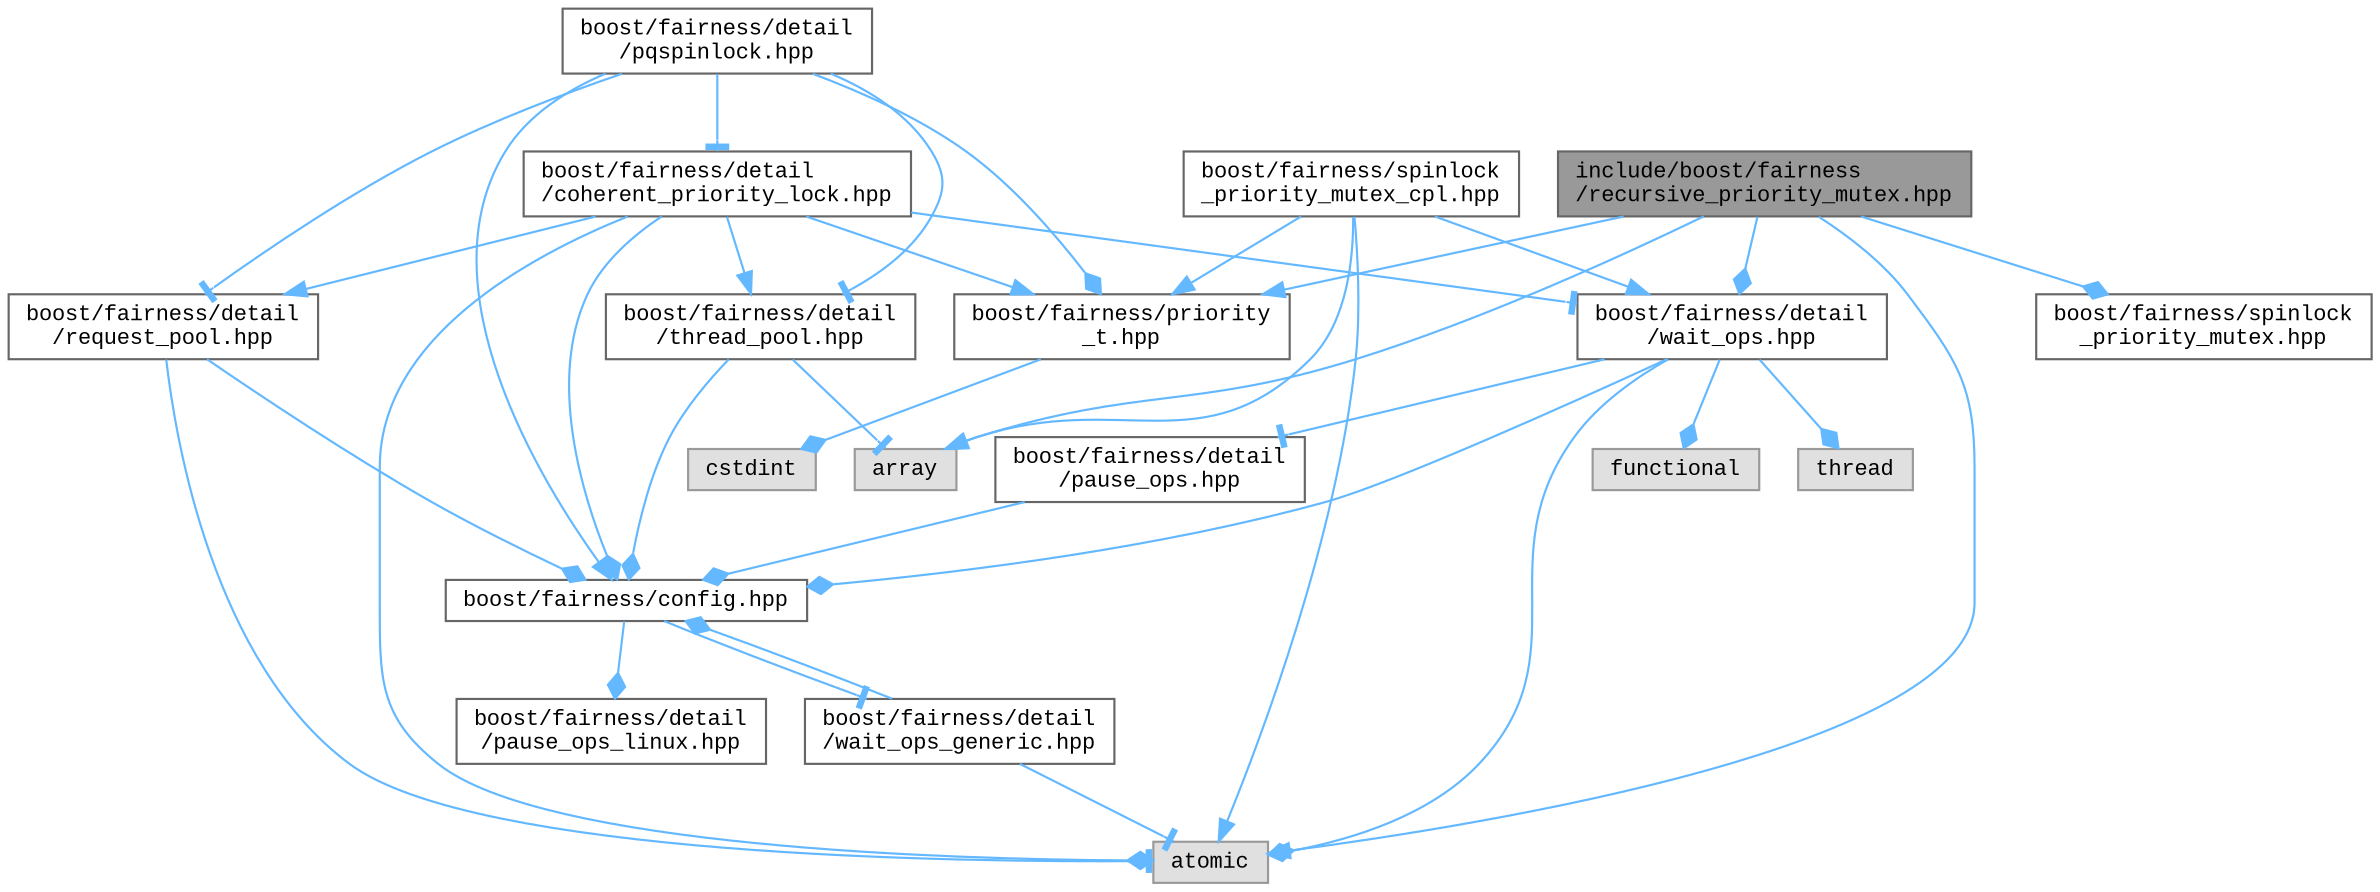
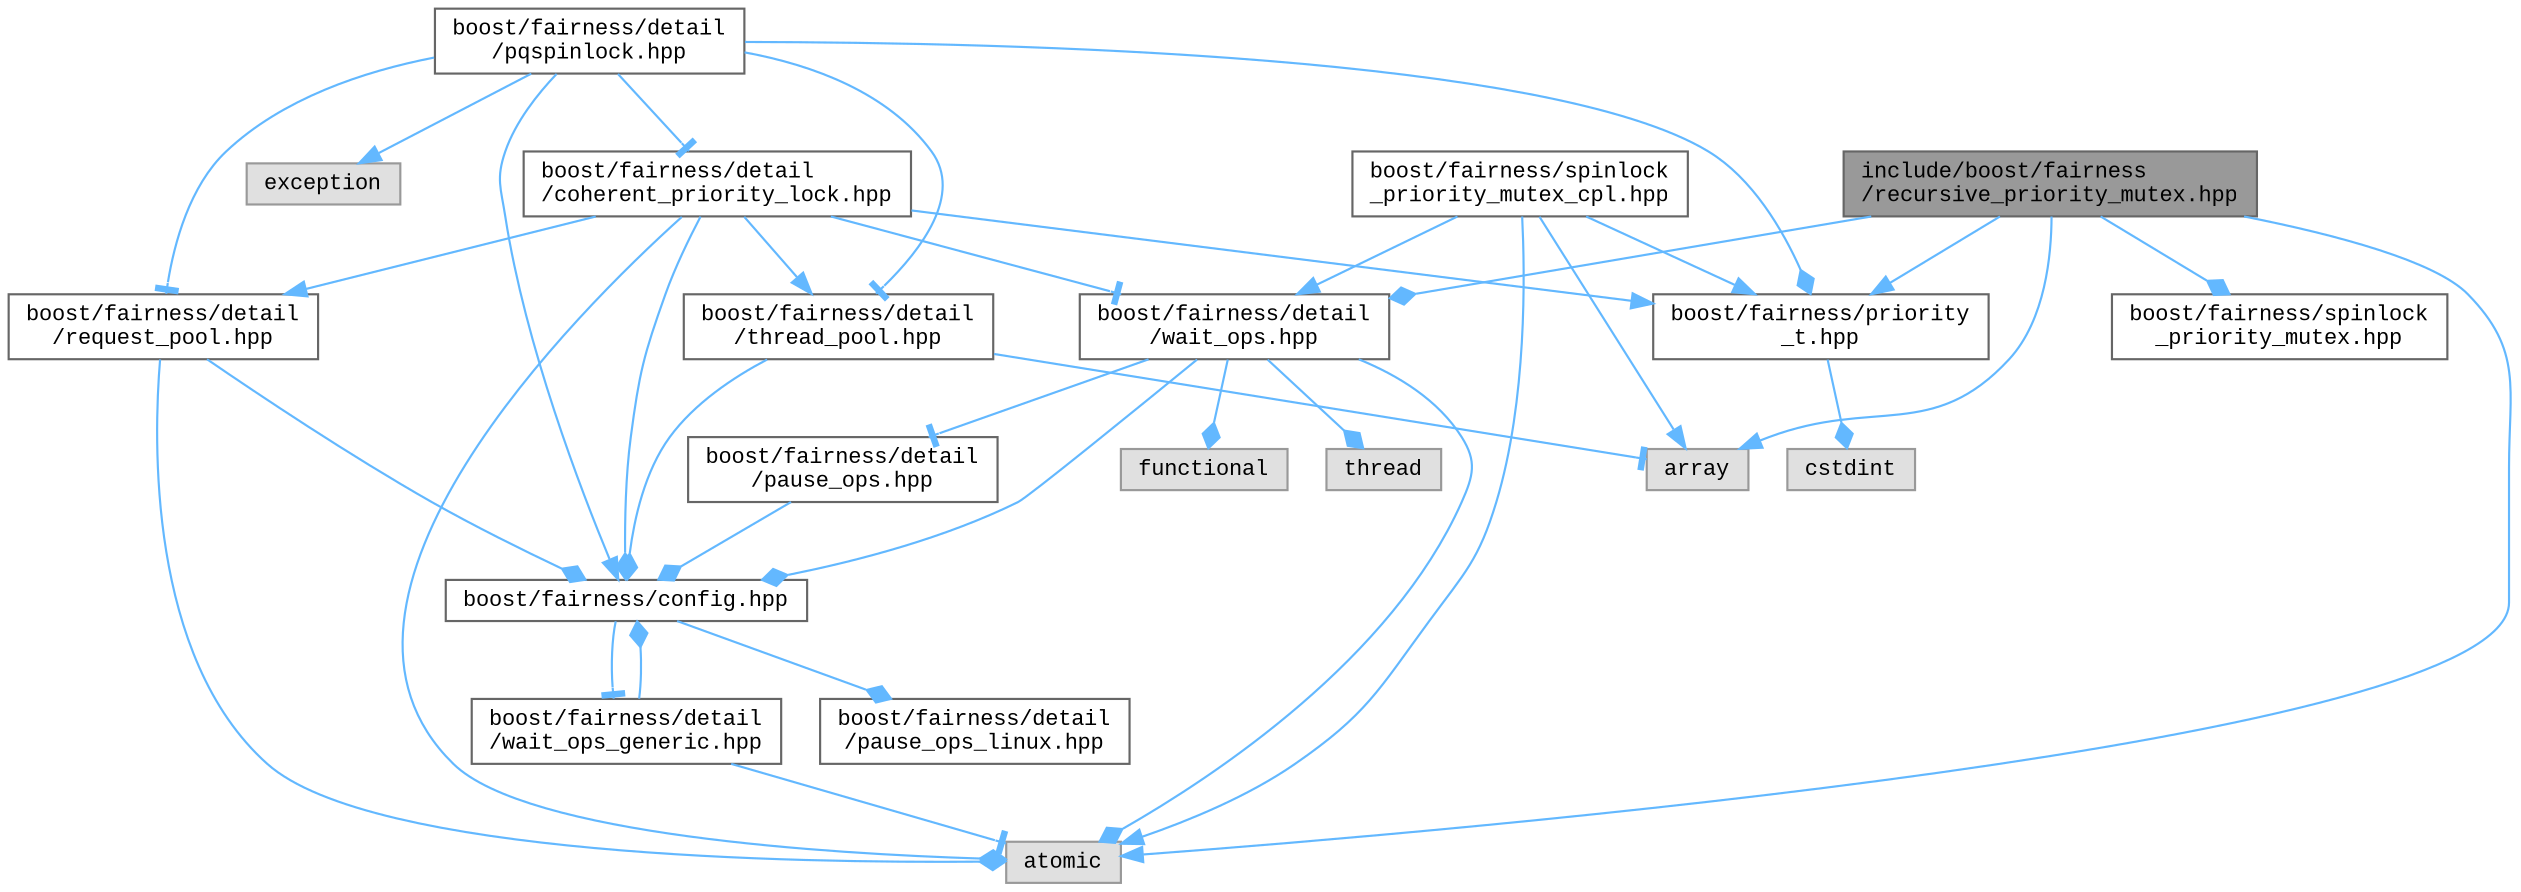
none -> (324, 184)
(514, 821) -> (403, 819)
